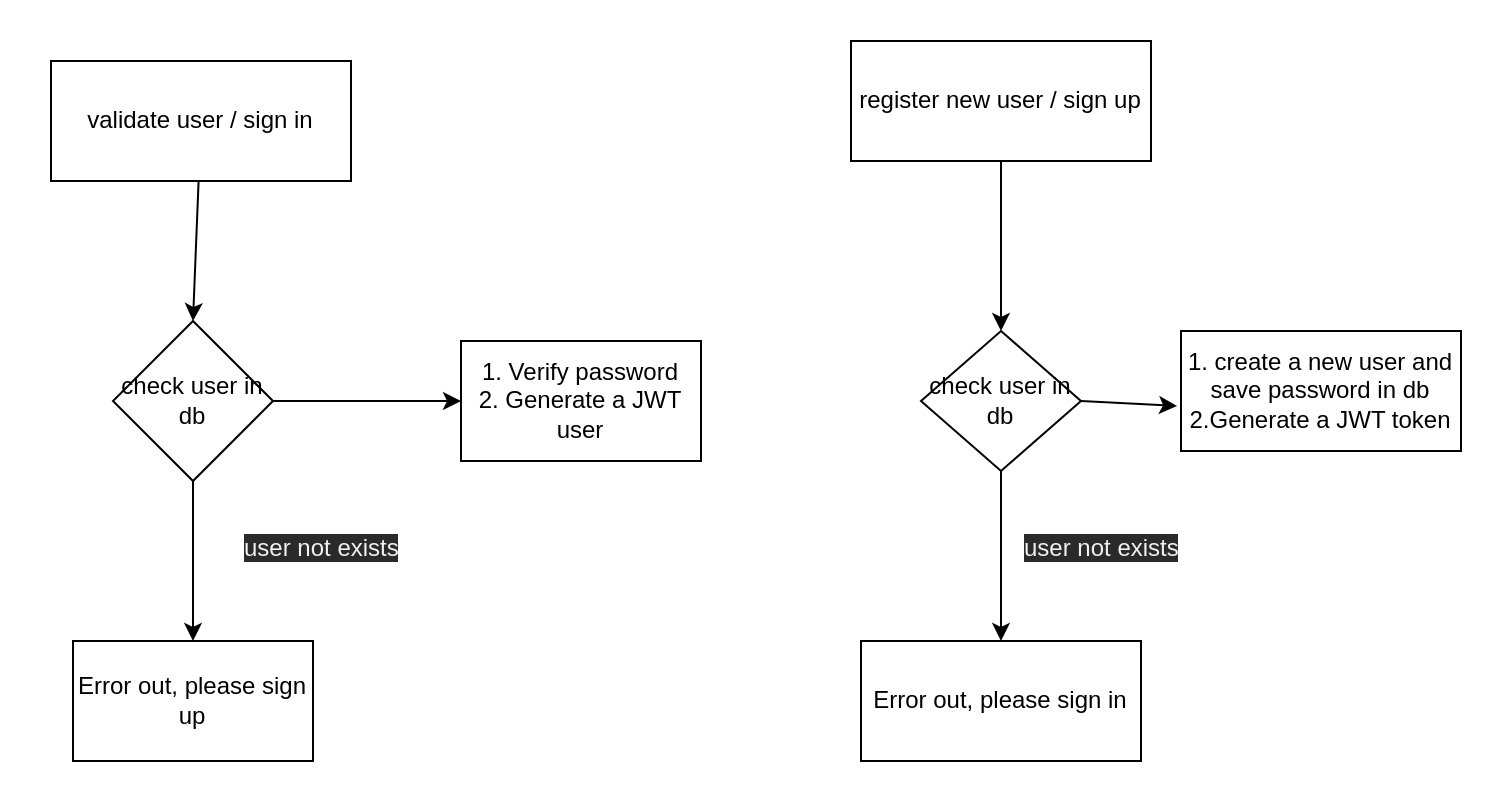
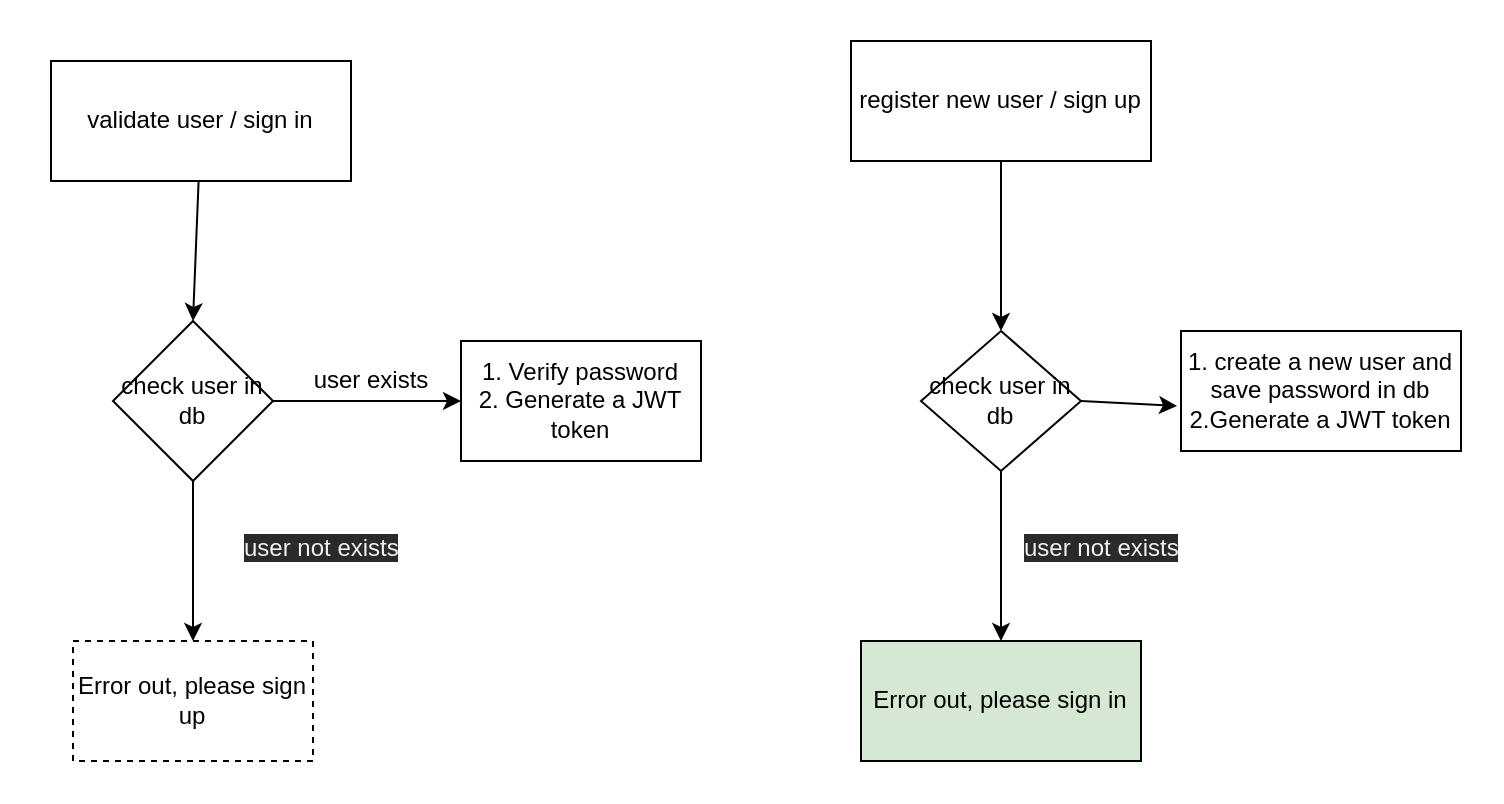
none -> (371, 381)
(581, 401) -> (581, 401)
(193, 701) -> (193, 701)
(1001, 701) -> (1001, 701)
